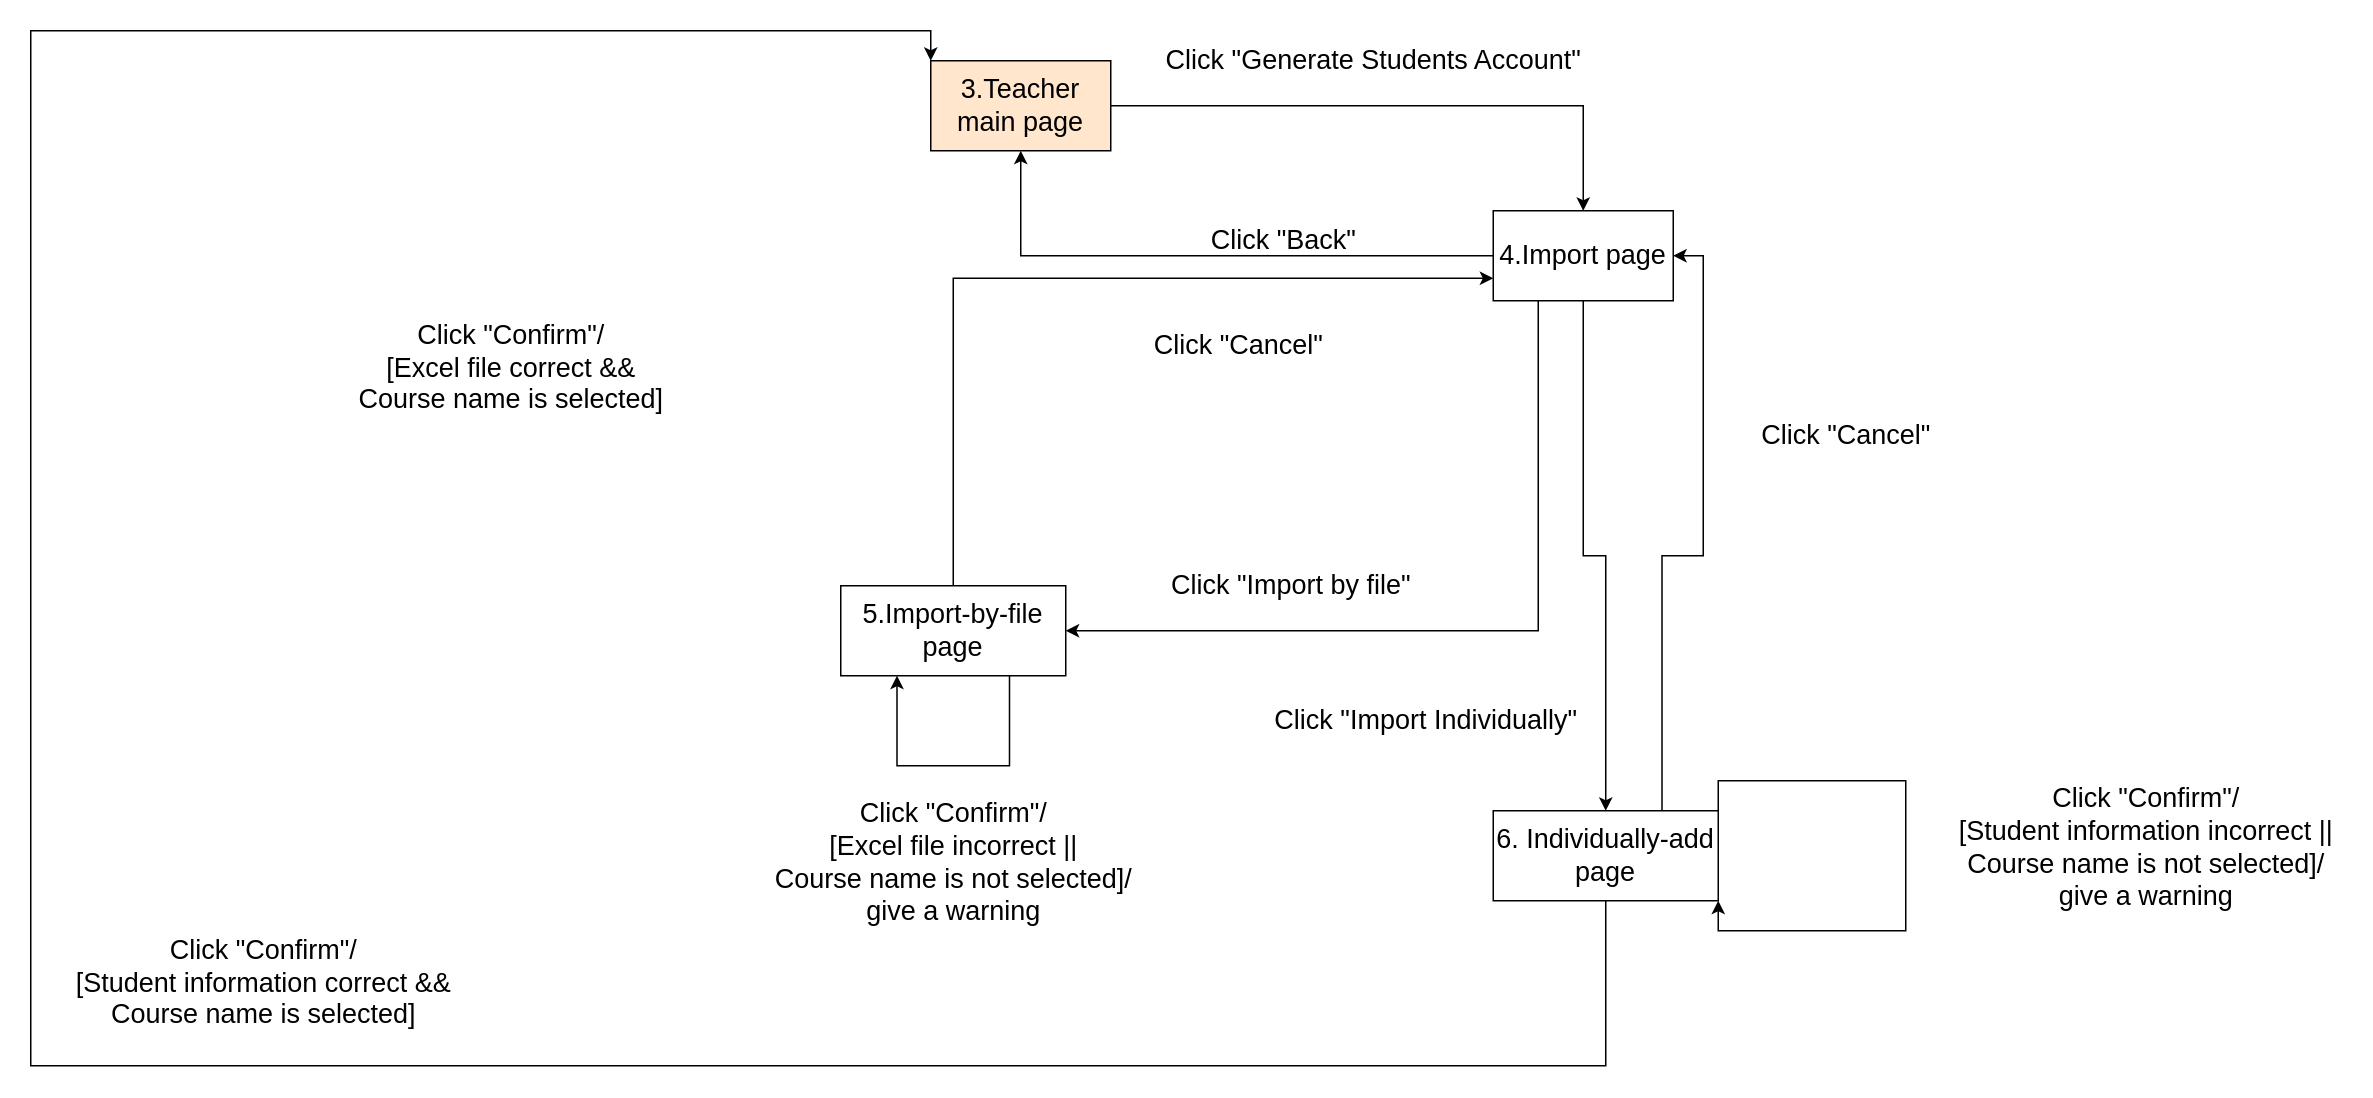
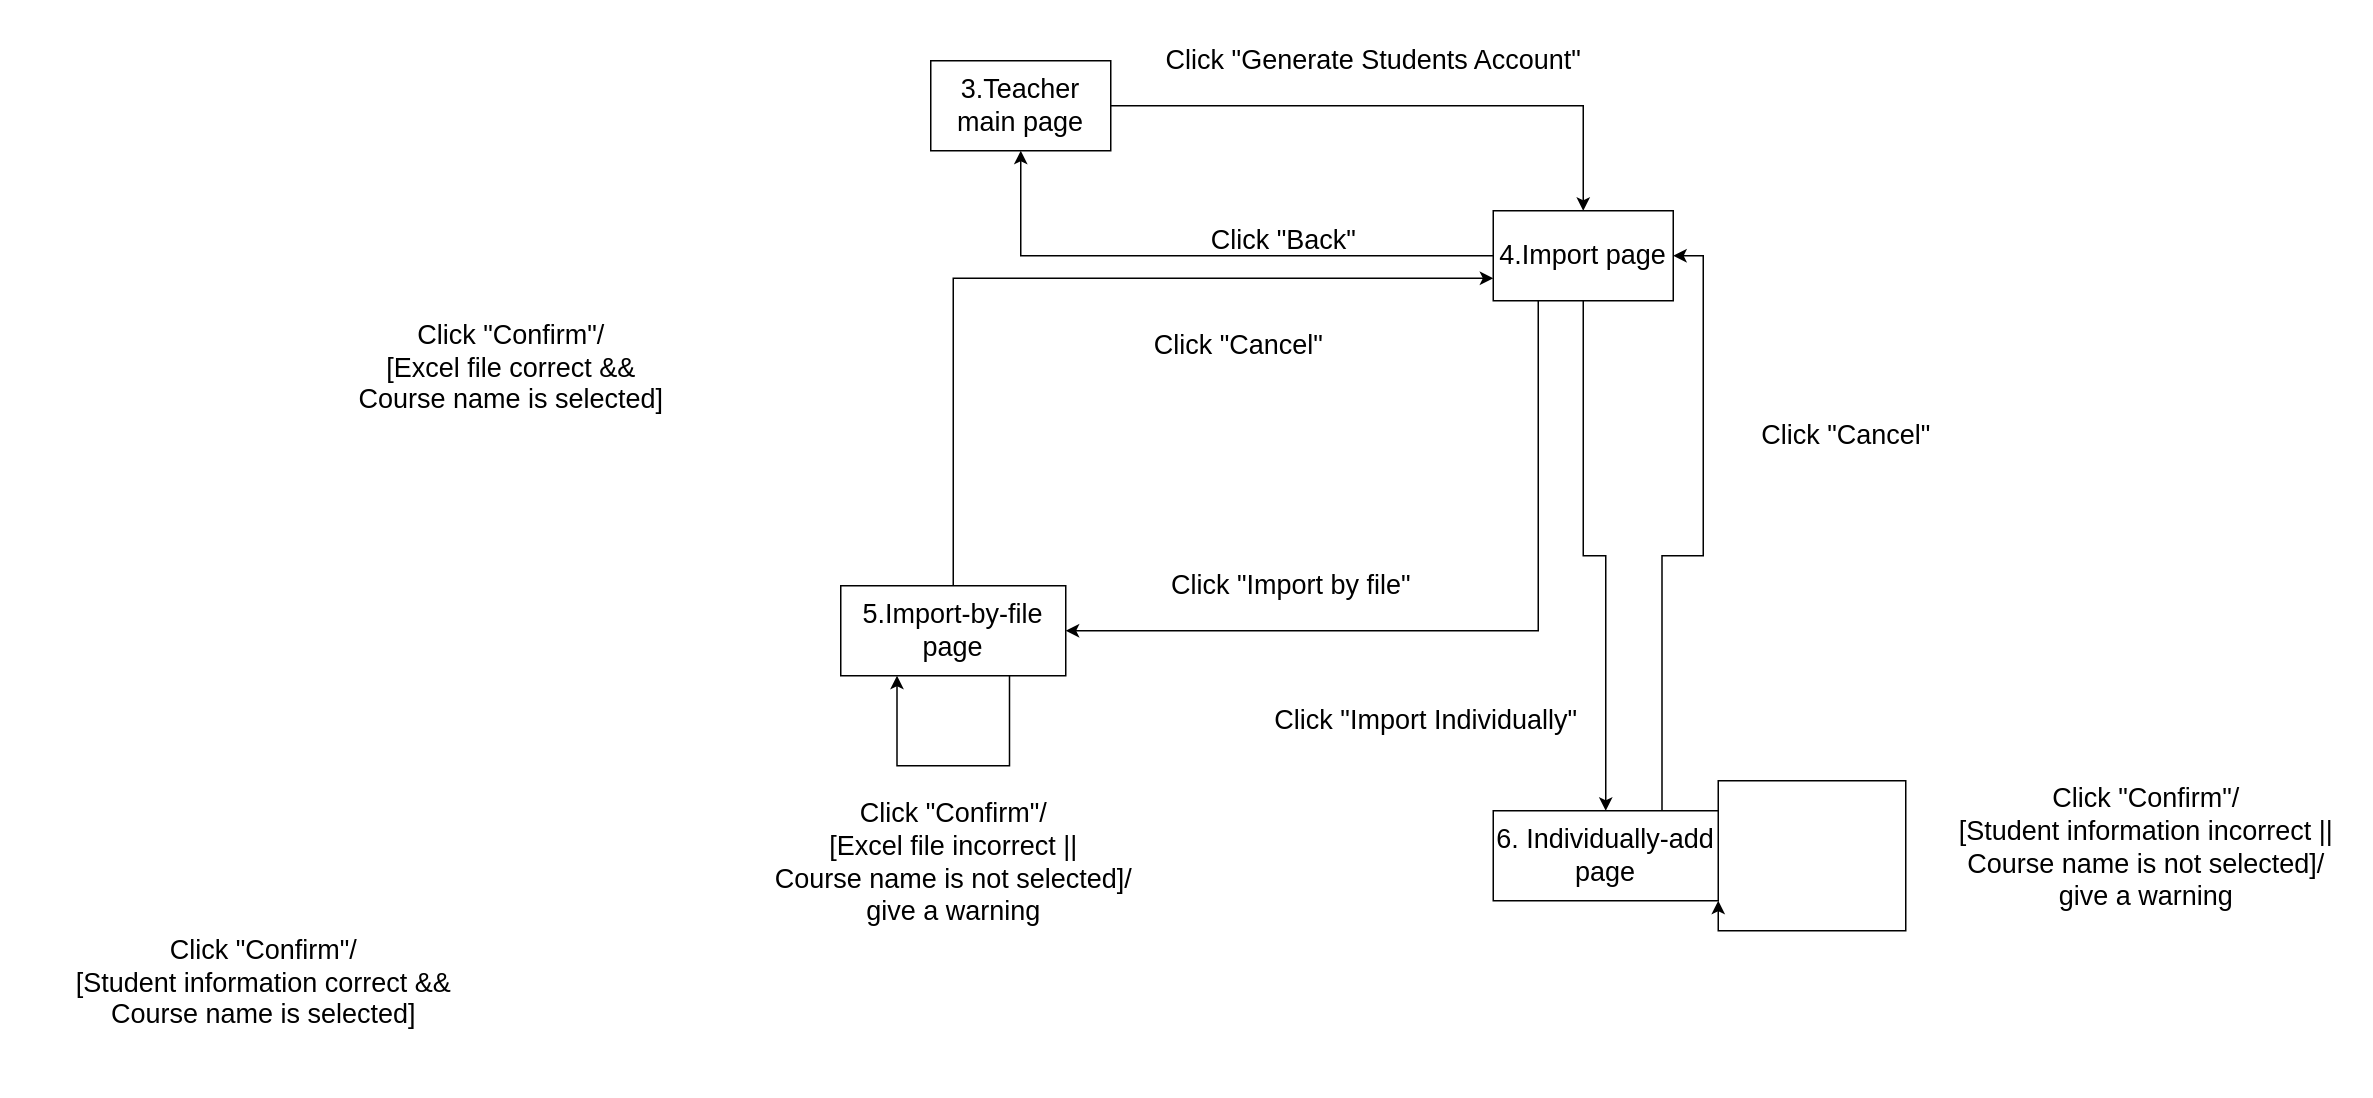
(1021, 106) -> (1021, 106)
(31, 959) -> none
